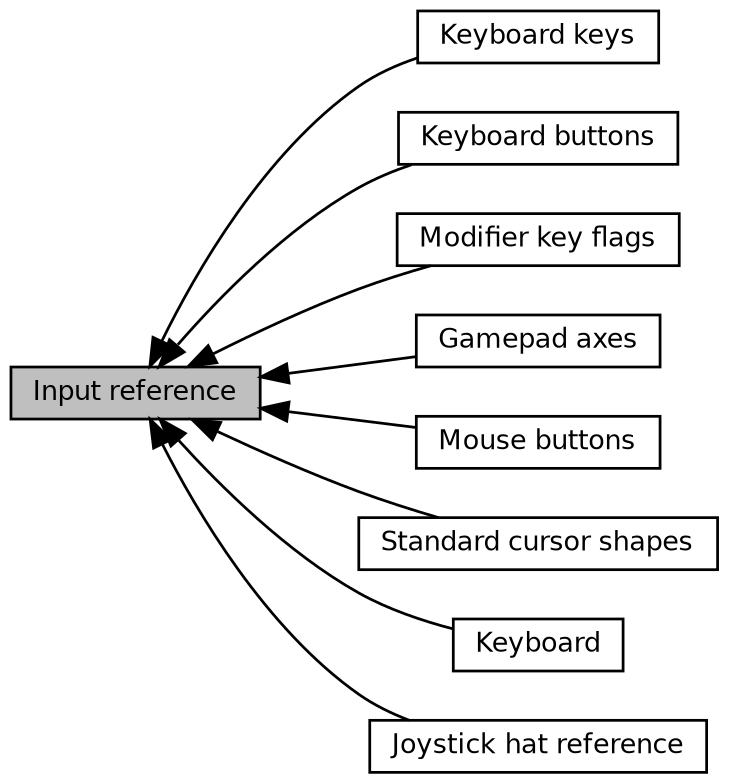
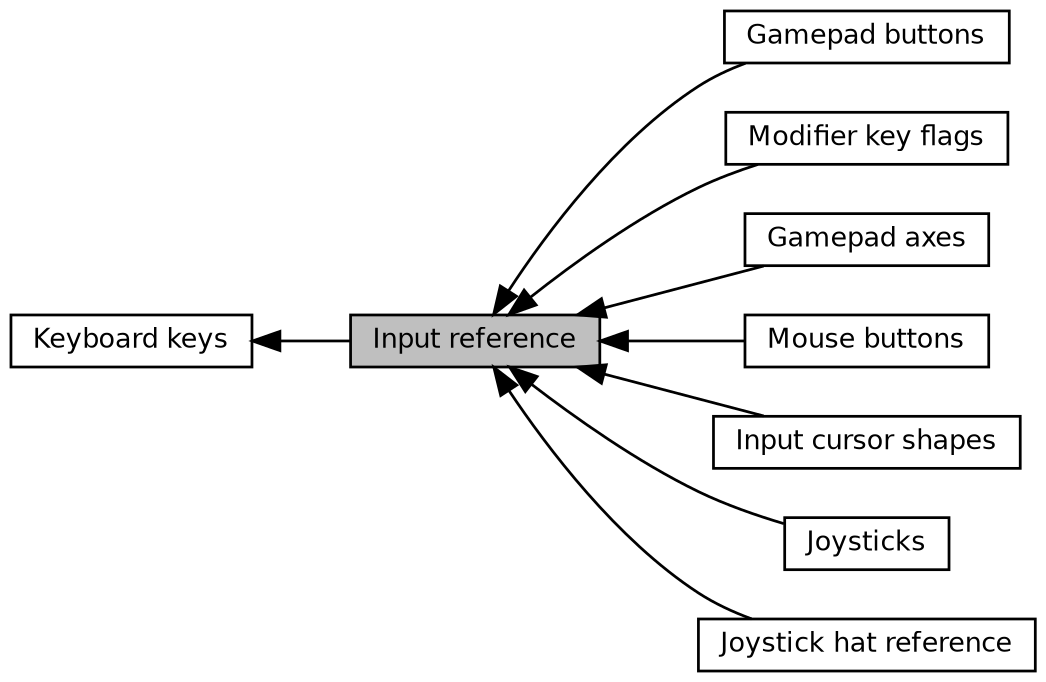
(538, 138) -> (867, 37)
(265, 176) -> (315, 341)
(538, 544) -> (867, 442)
(538, 645) -> (867, 544)
